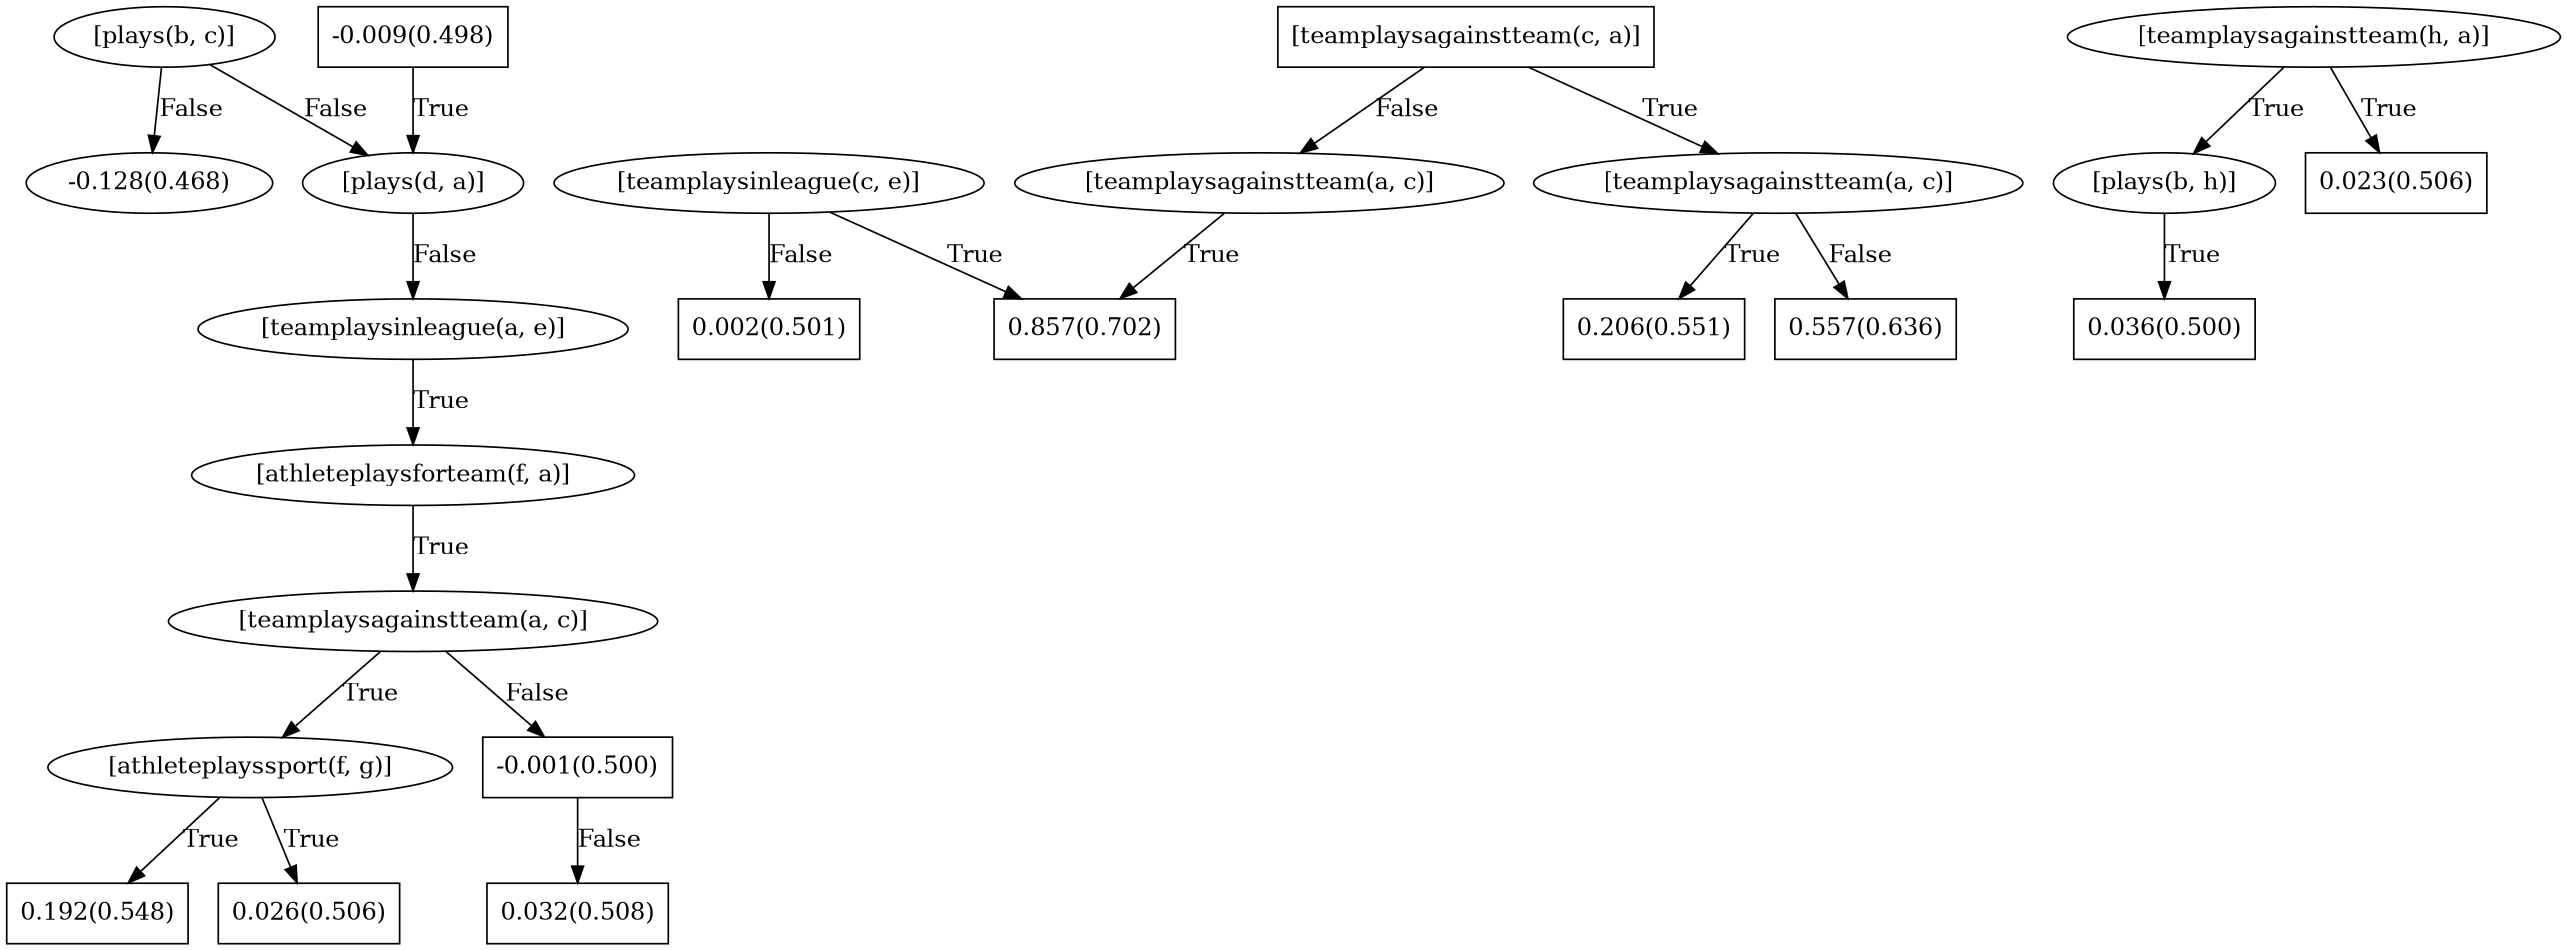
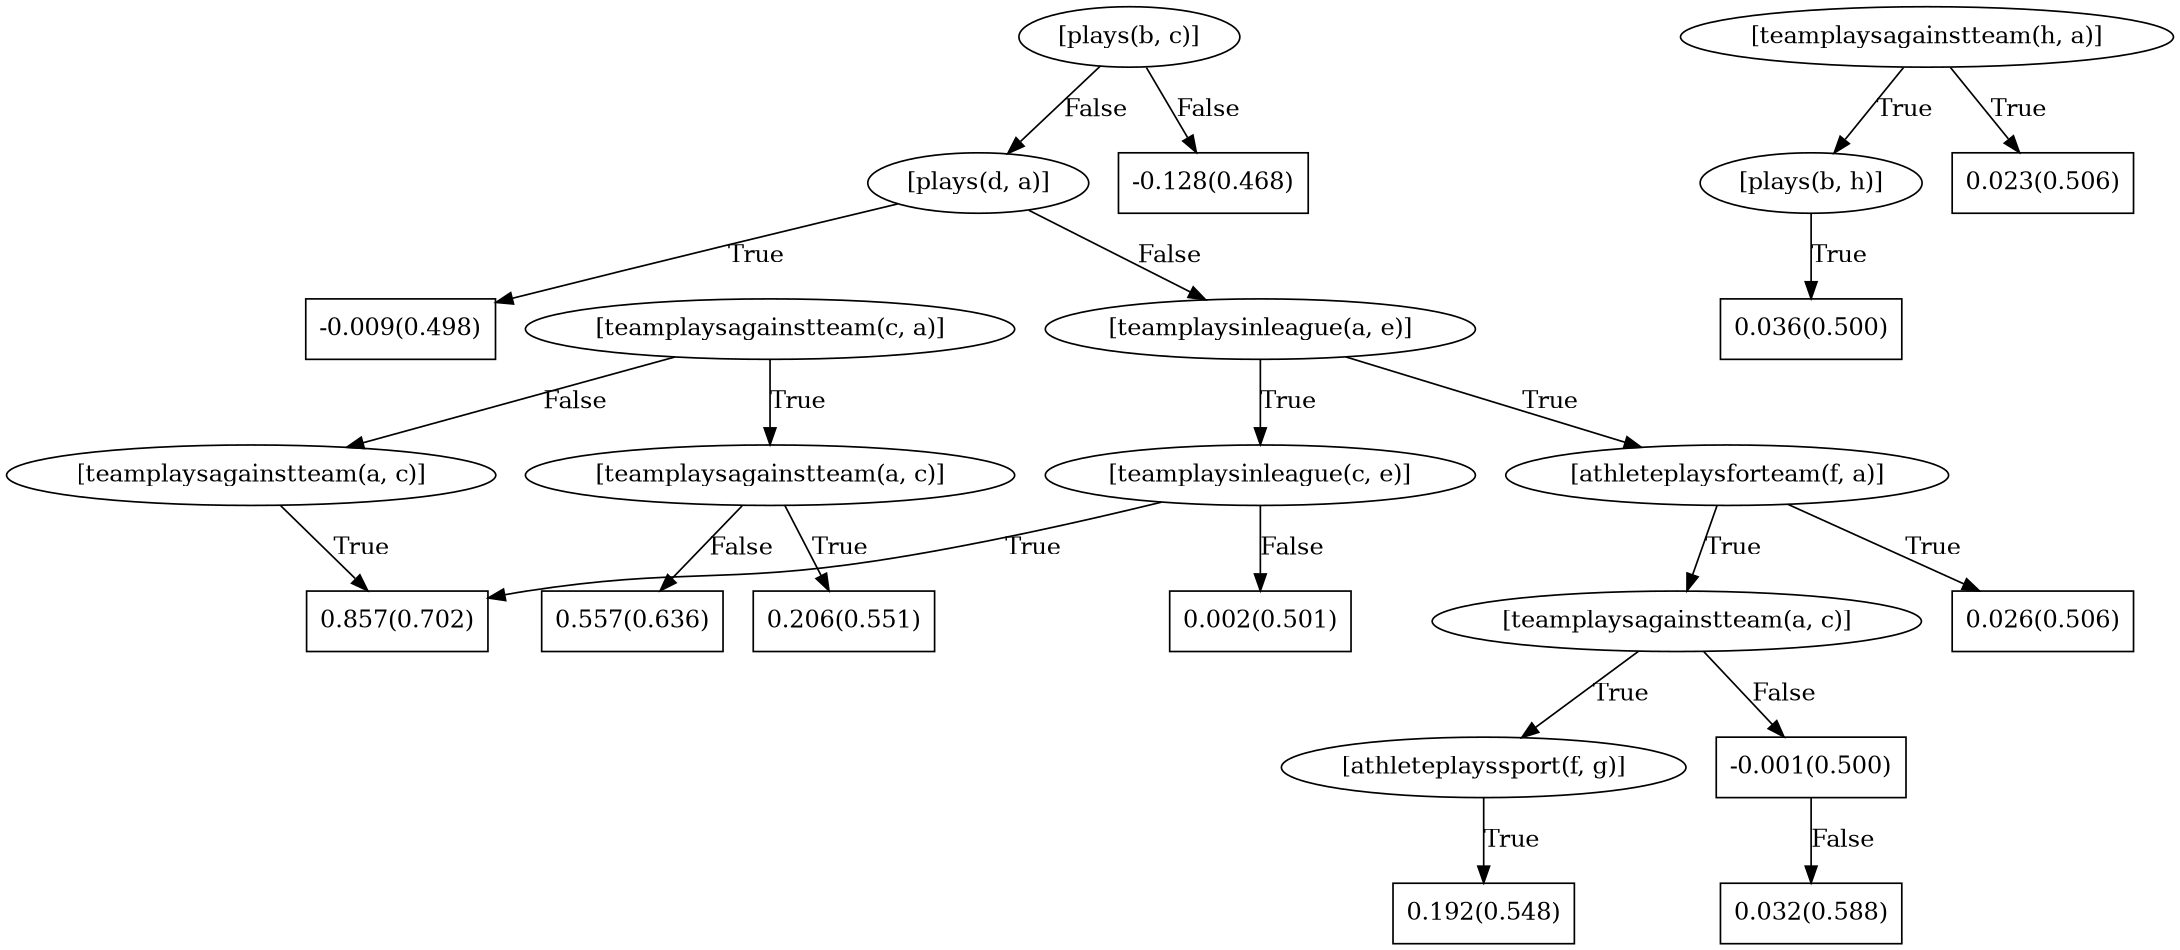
(1466, 37) -> (770, 329)
(413, 102) -> (705, 251)
(149, 183) -> (1213, 183)
none -> (1260, 394)
(276, 833) -> (1876, 544)
(578, 913) -> (1811, 913)
